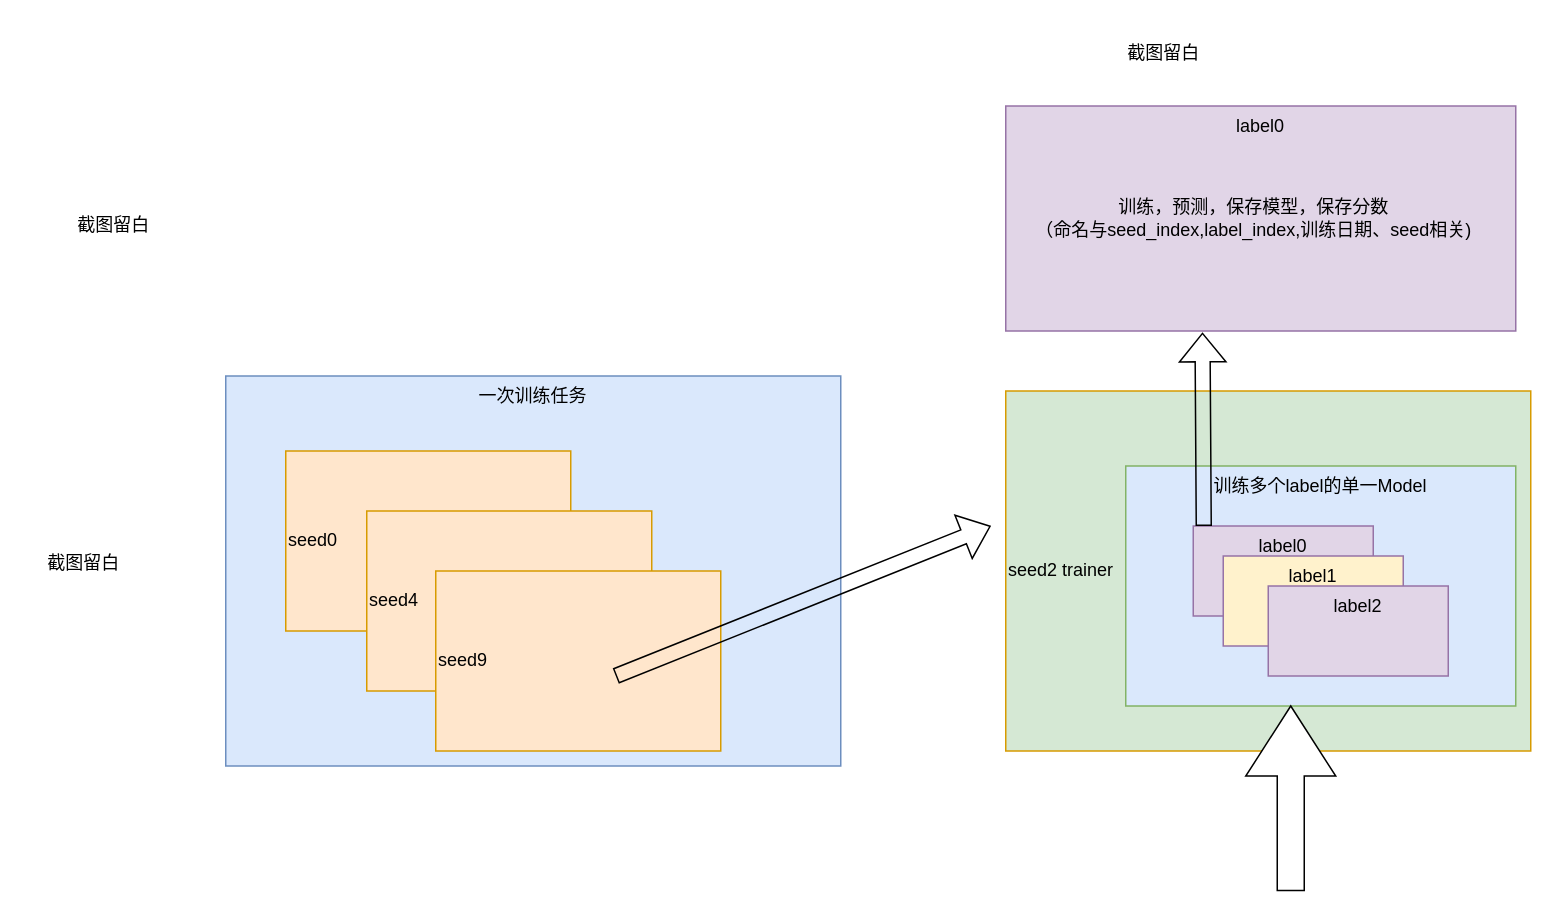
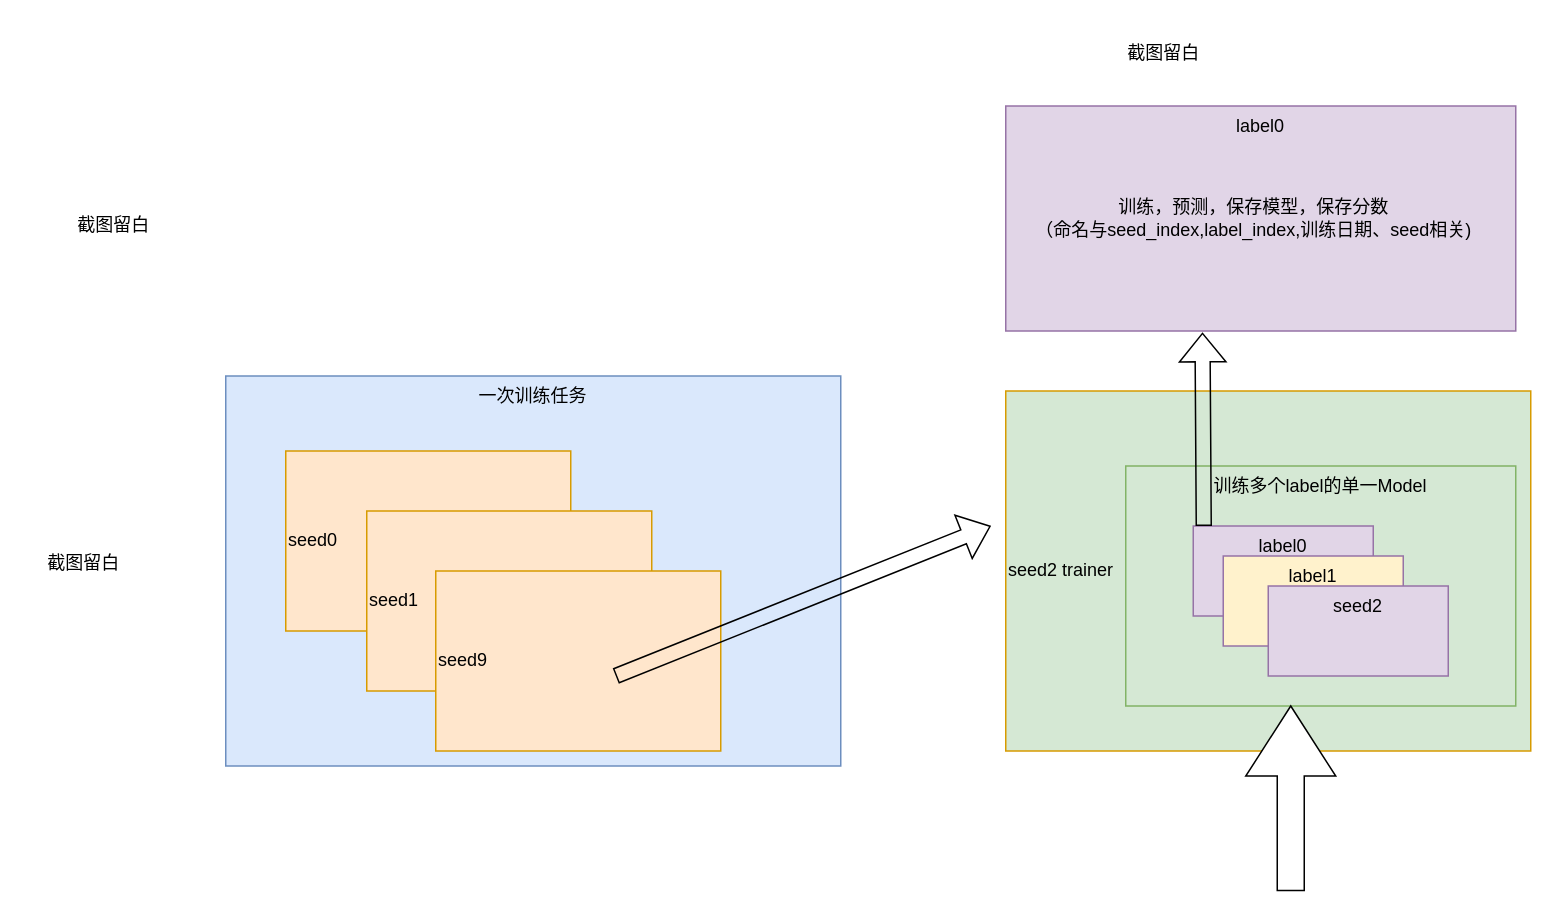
(1321, 487) -> (1321, 487)
(395, 601) -> (395, 601)
(1358, 607) -> (1358, 607)
